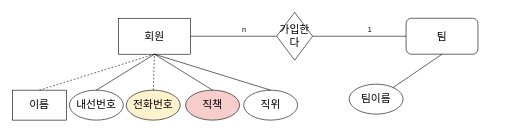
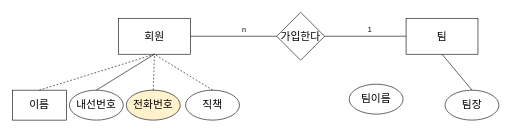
(295, 36) -> (301, 36)
(443, 36) -> (443, 36)
(417, 72) -> none
(185, 73) -> (185, 73)
(216, 73) -> none
none -> (458, 73)
(213, 105) -> (213, 105)
(271, 105) -> none
none -> (473, 105)
